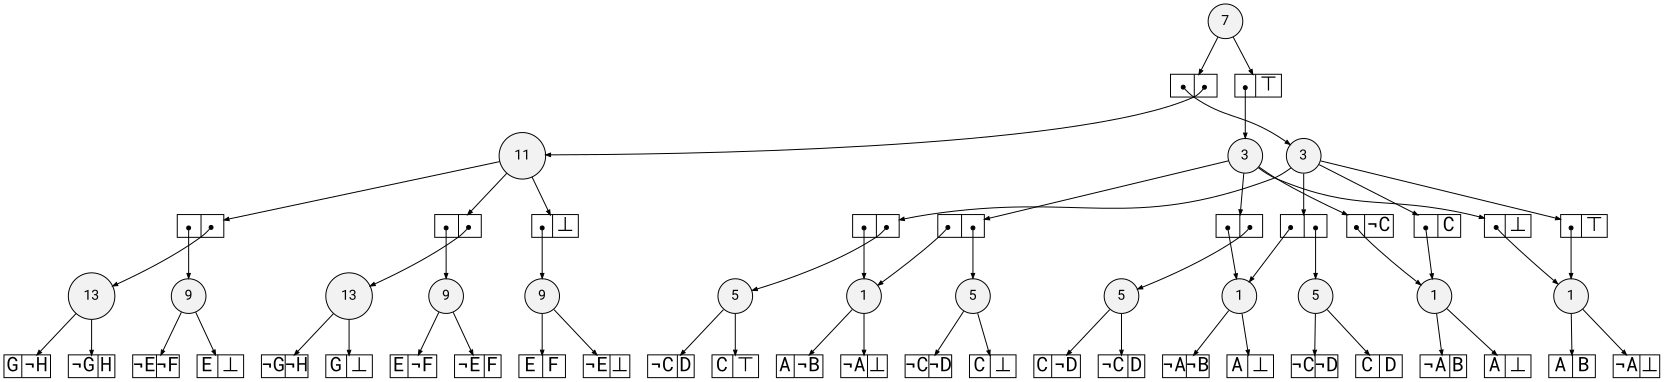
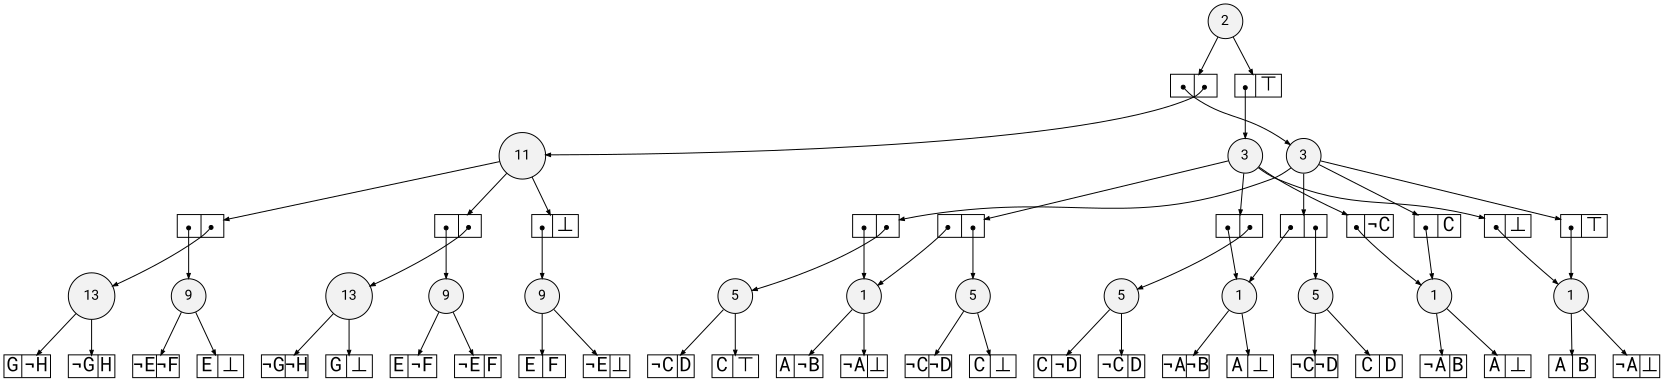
(1225, 21) -> (1225, 21)
